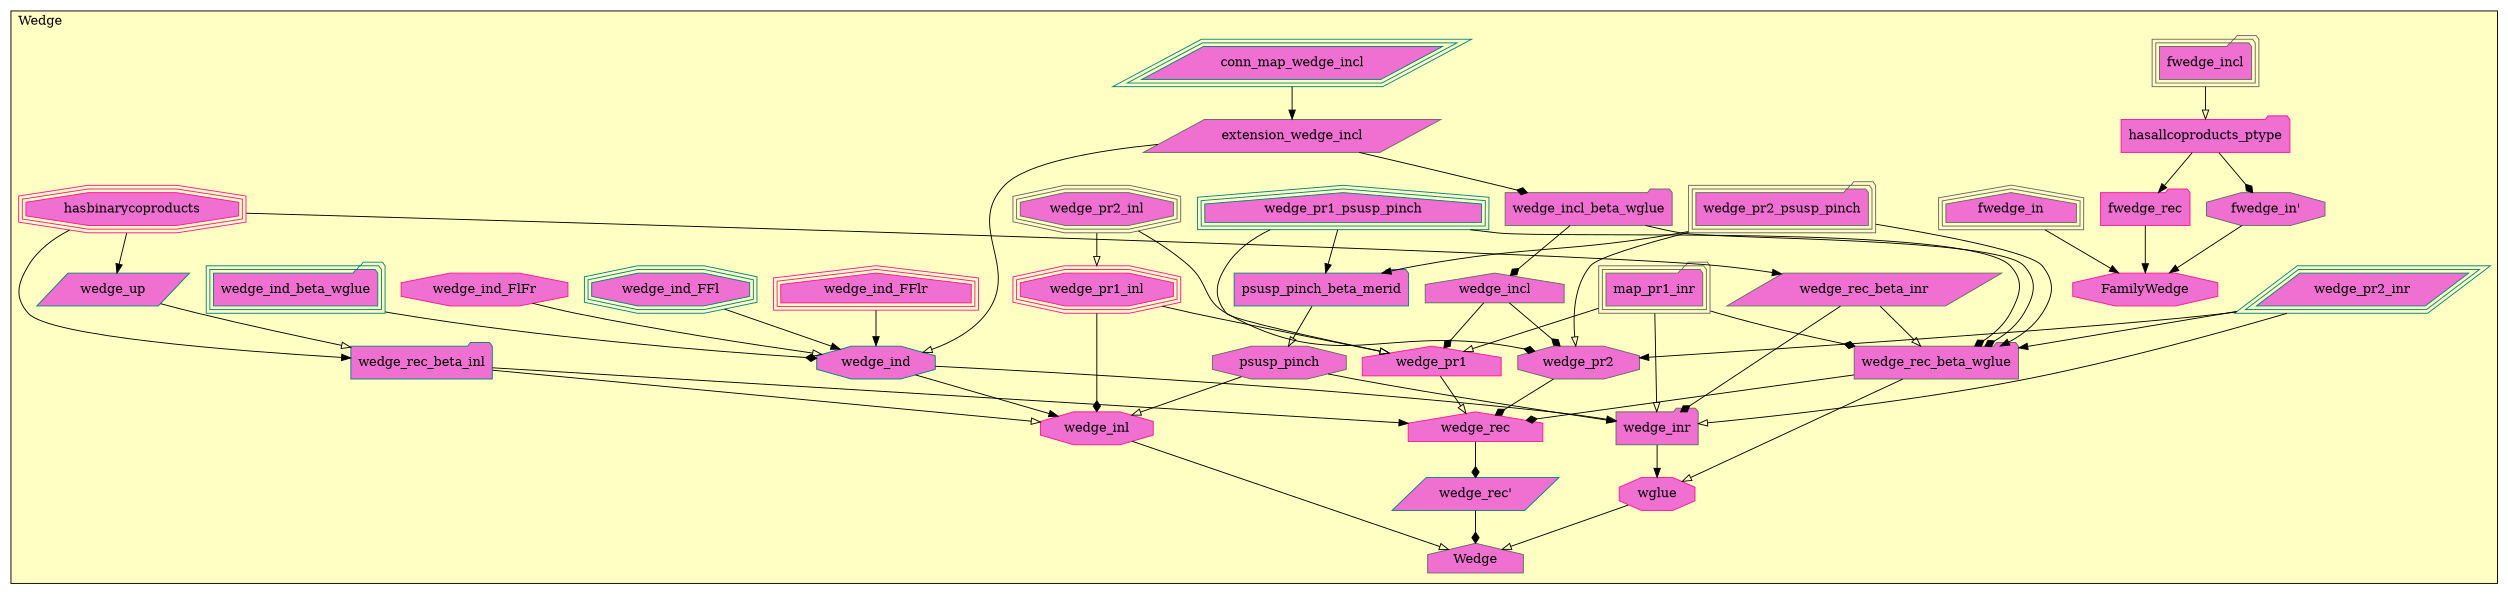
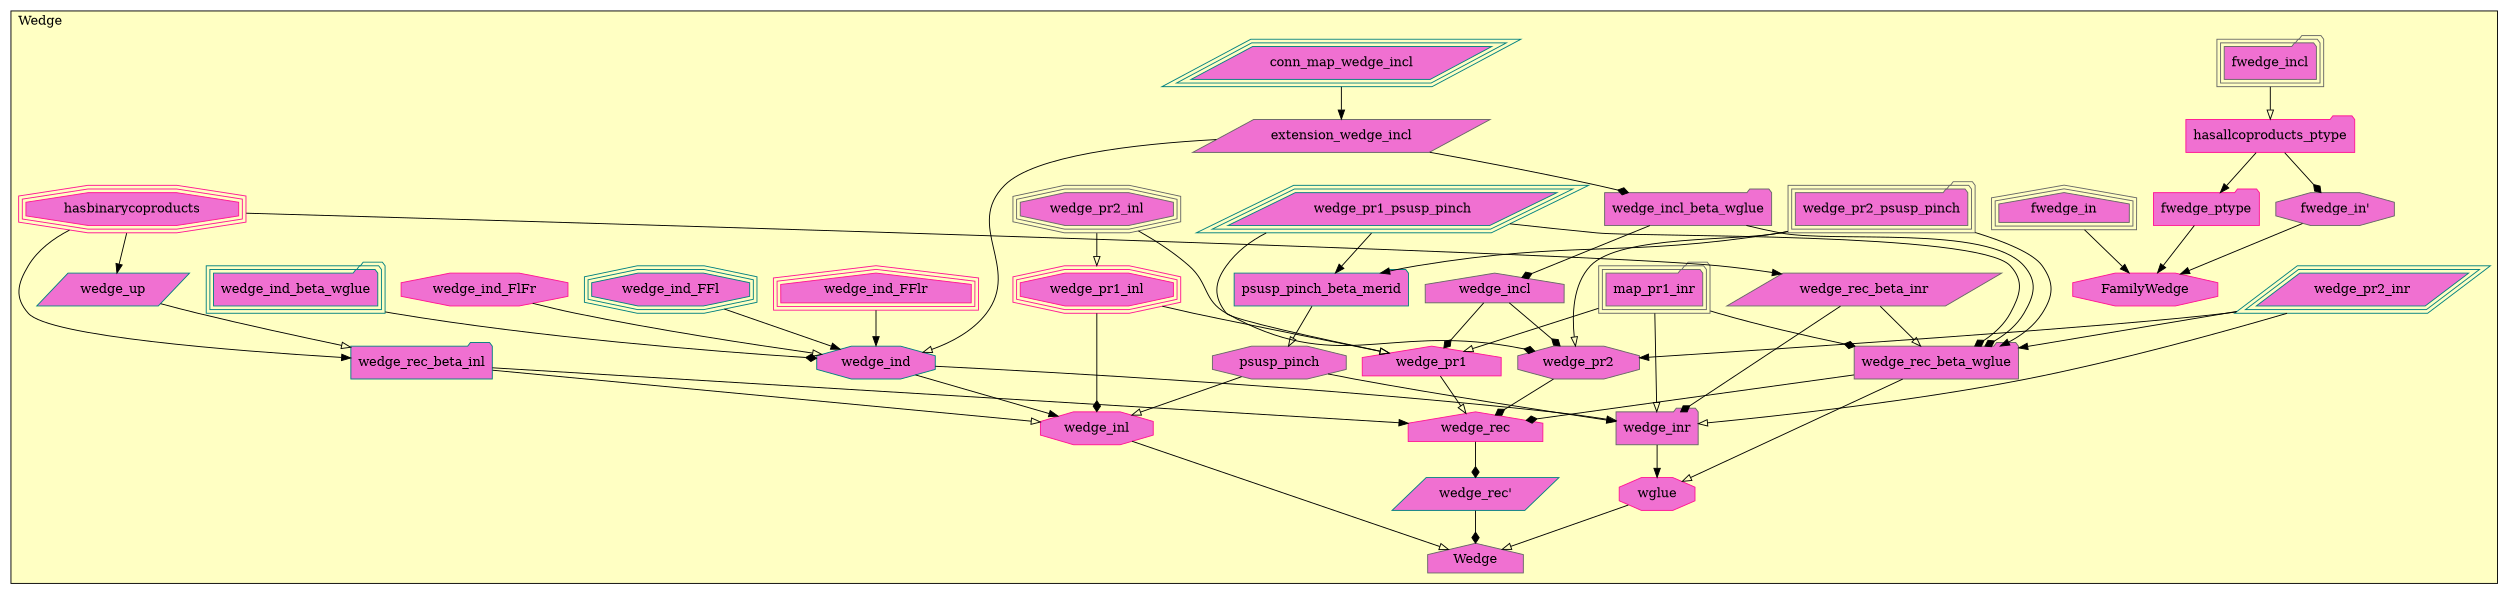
(1343, 209) -> (1392, 209)
(2145, 209) -> (2206, 209)
